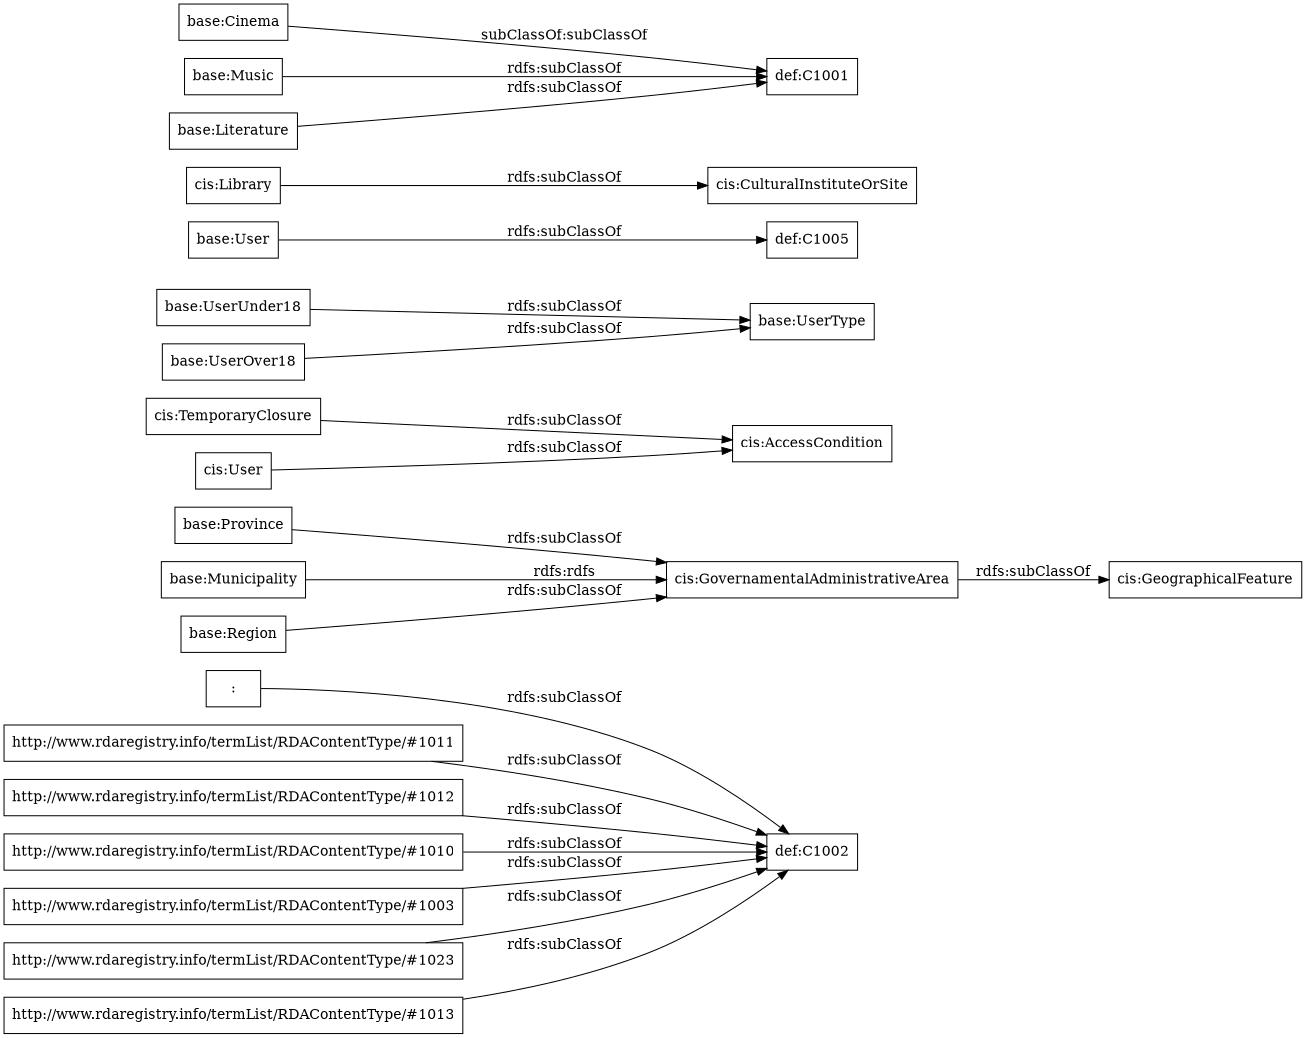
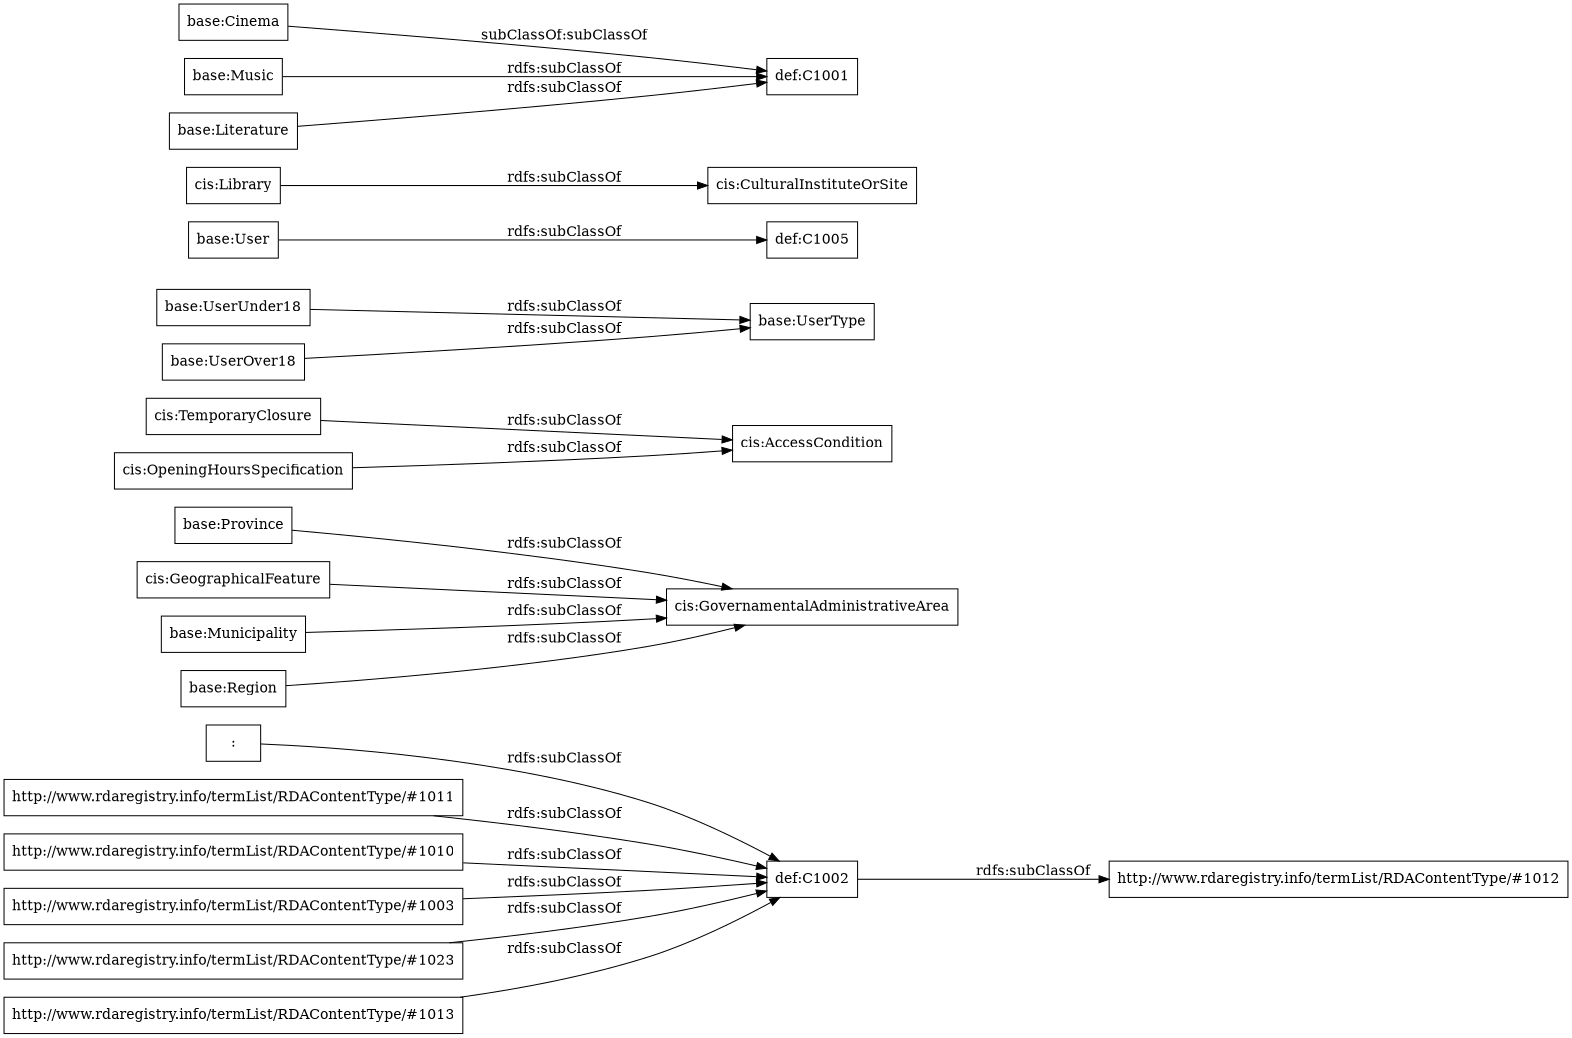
(233, 471) -> (233, 471)
(565, 572) -> (565, 612)
(1028, 580) -> (493, 592)
(610, 829) -> (978, 879)
